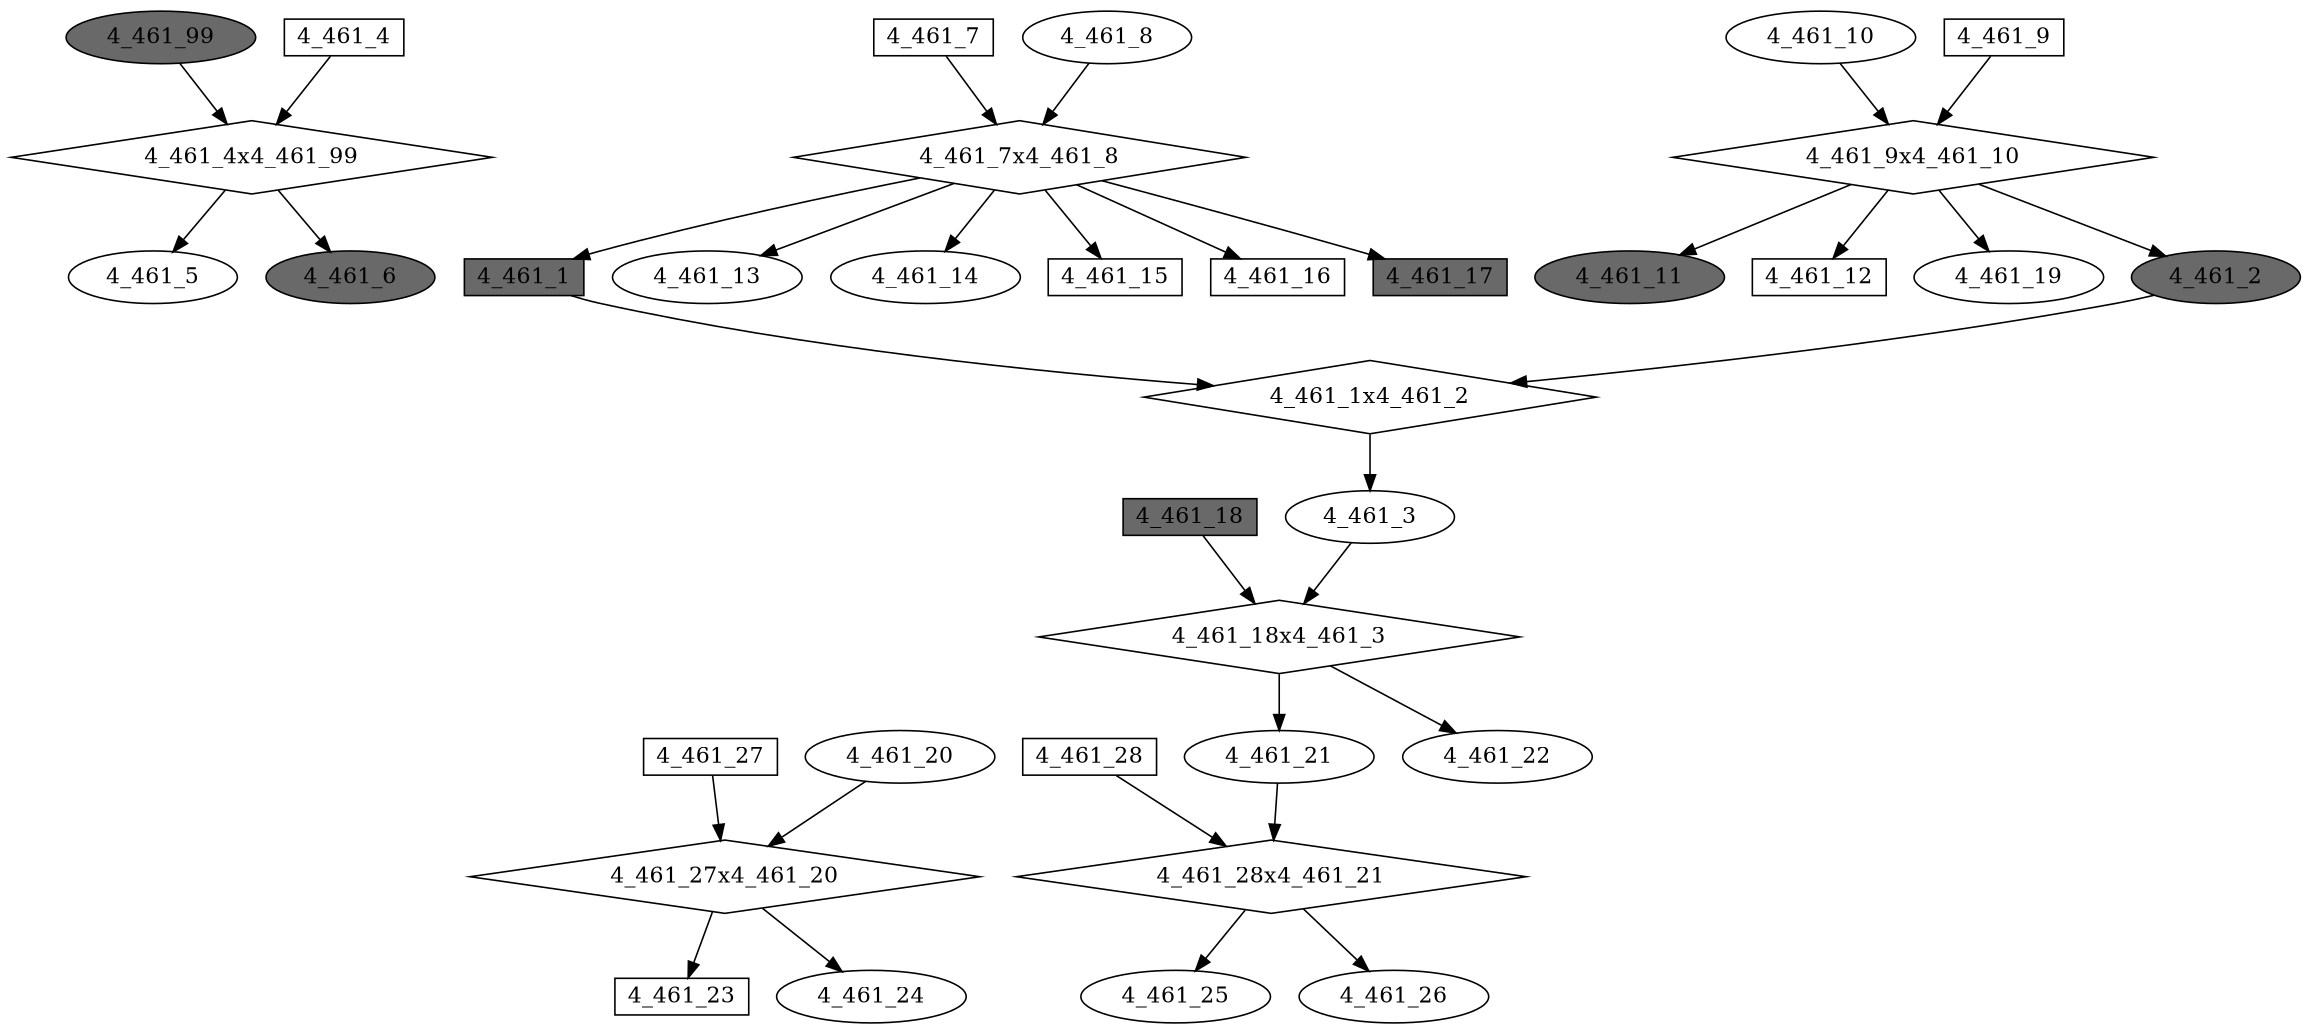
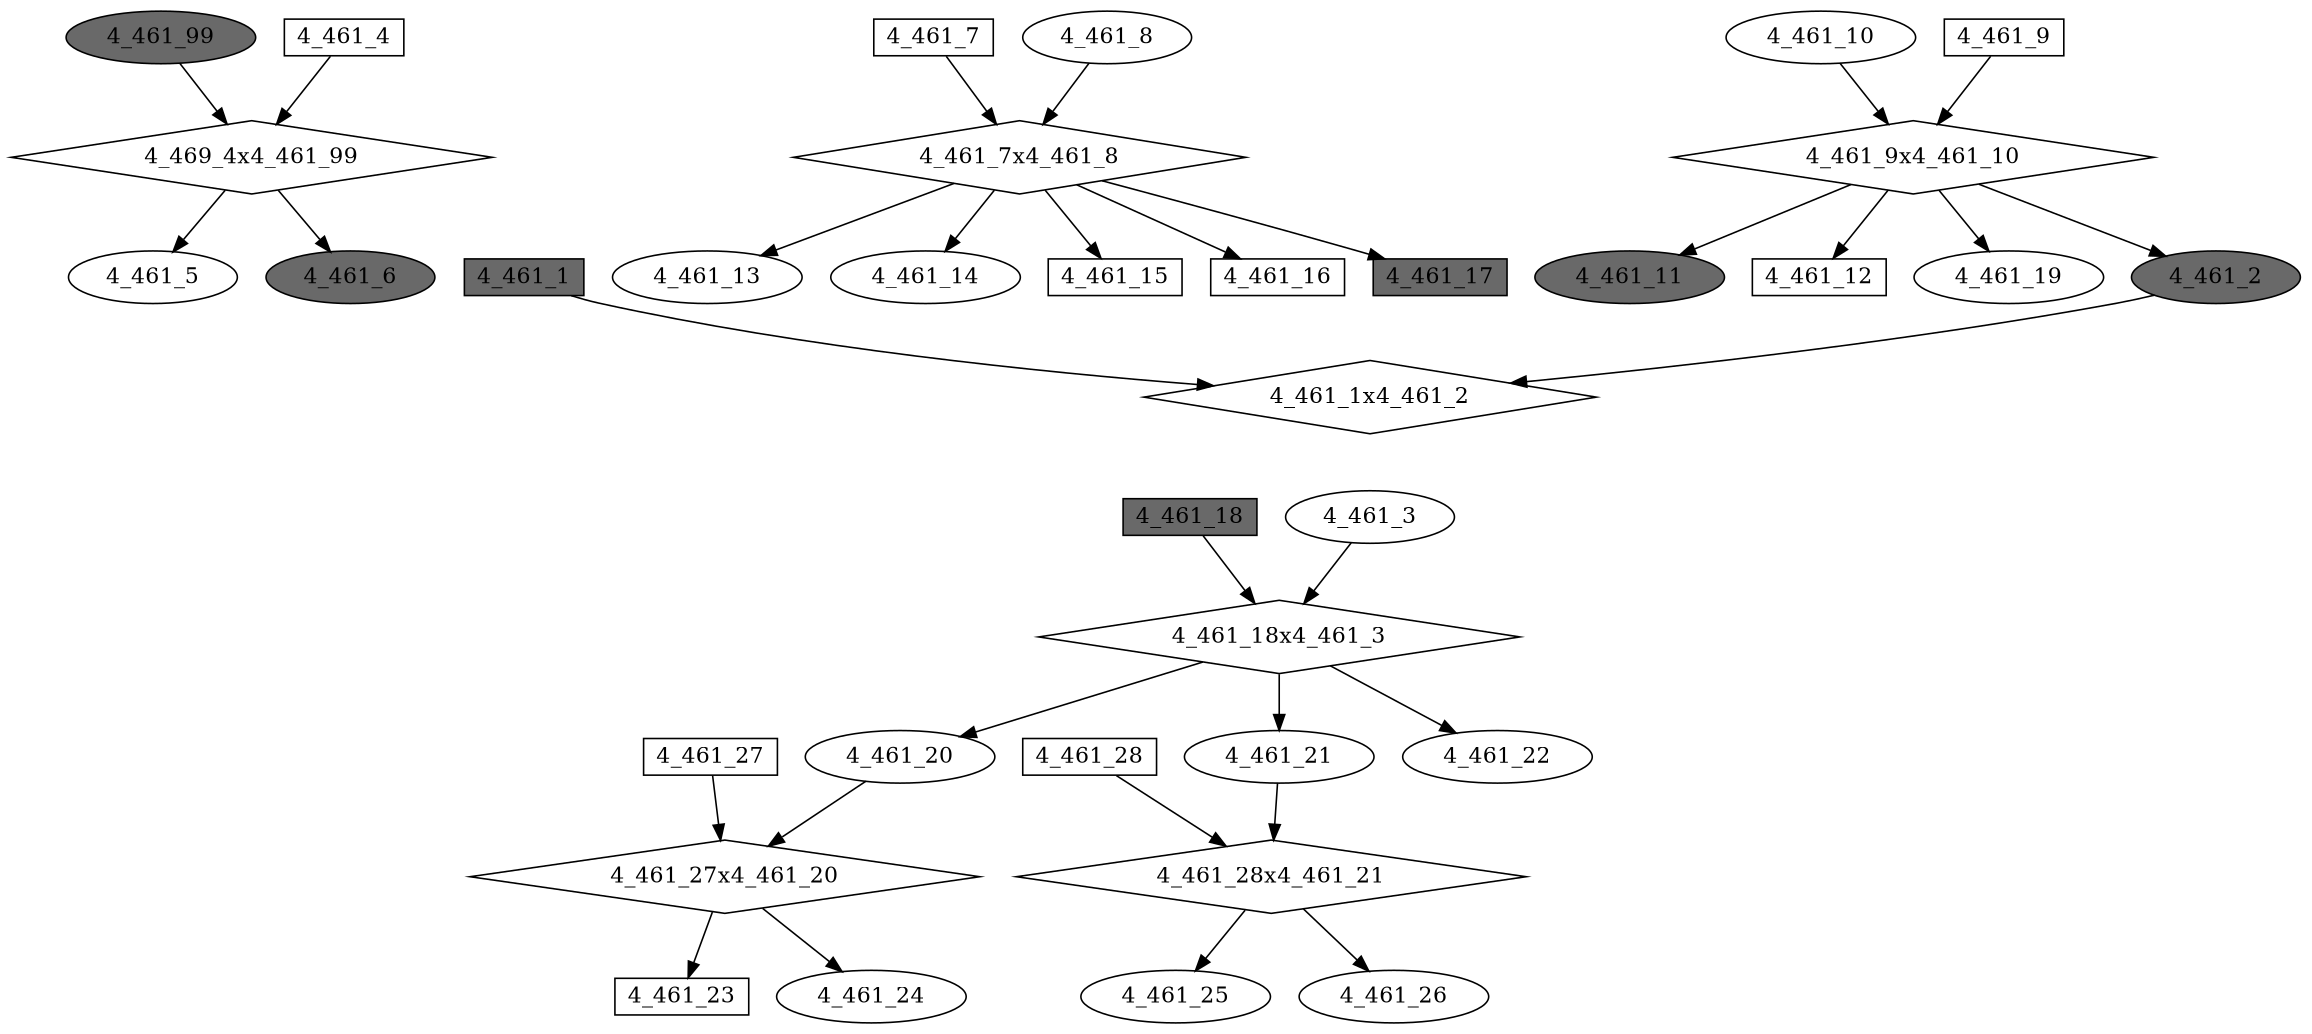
(252, 157) -> (252, 157)
(754, 213) -> none
(1370, 454) -> none
none -> (1089, 697)
